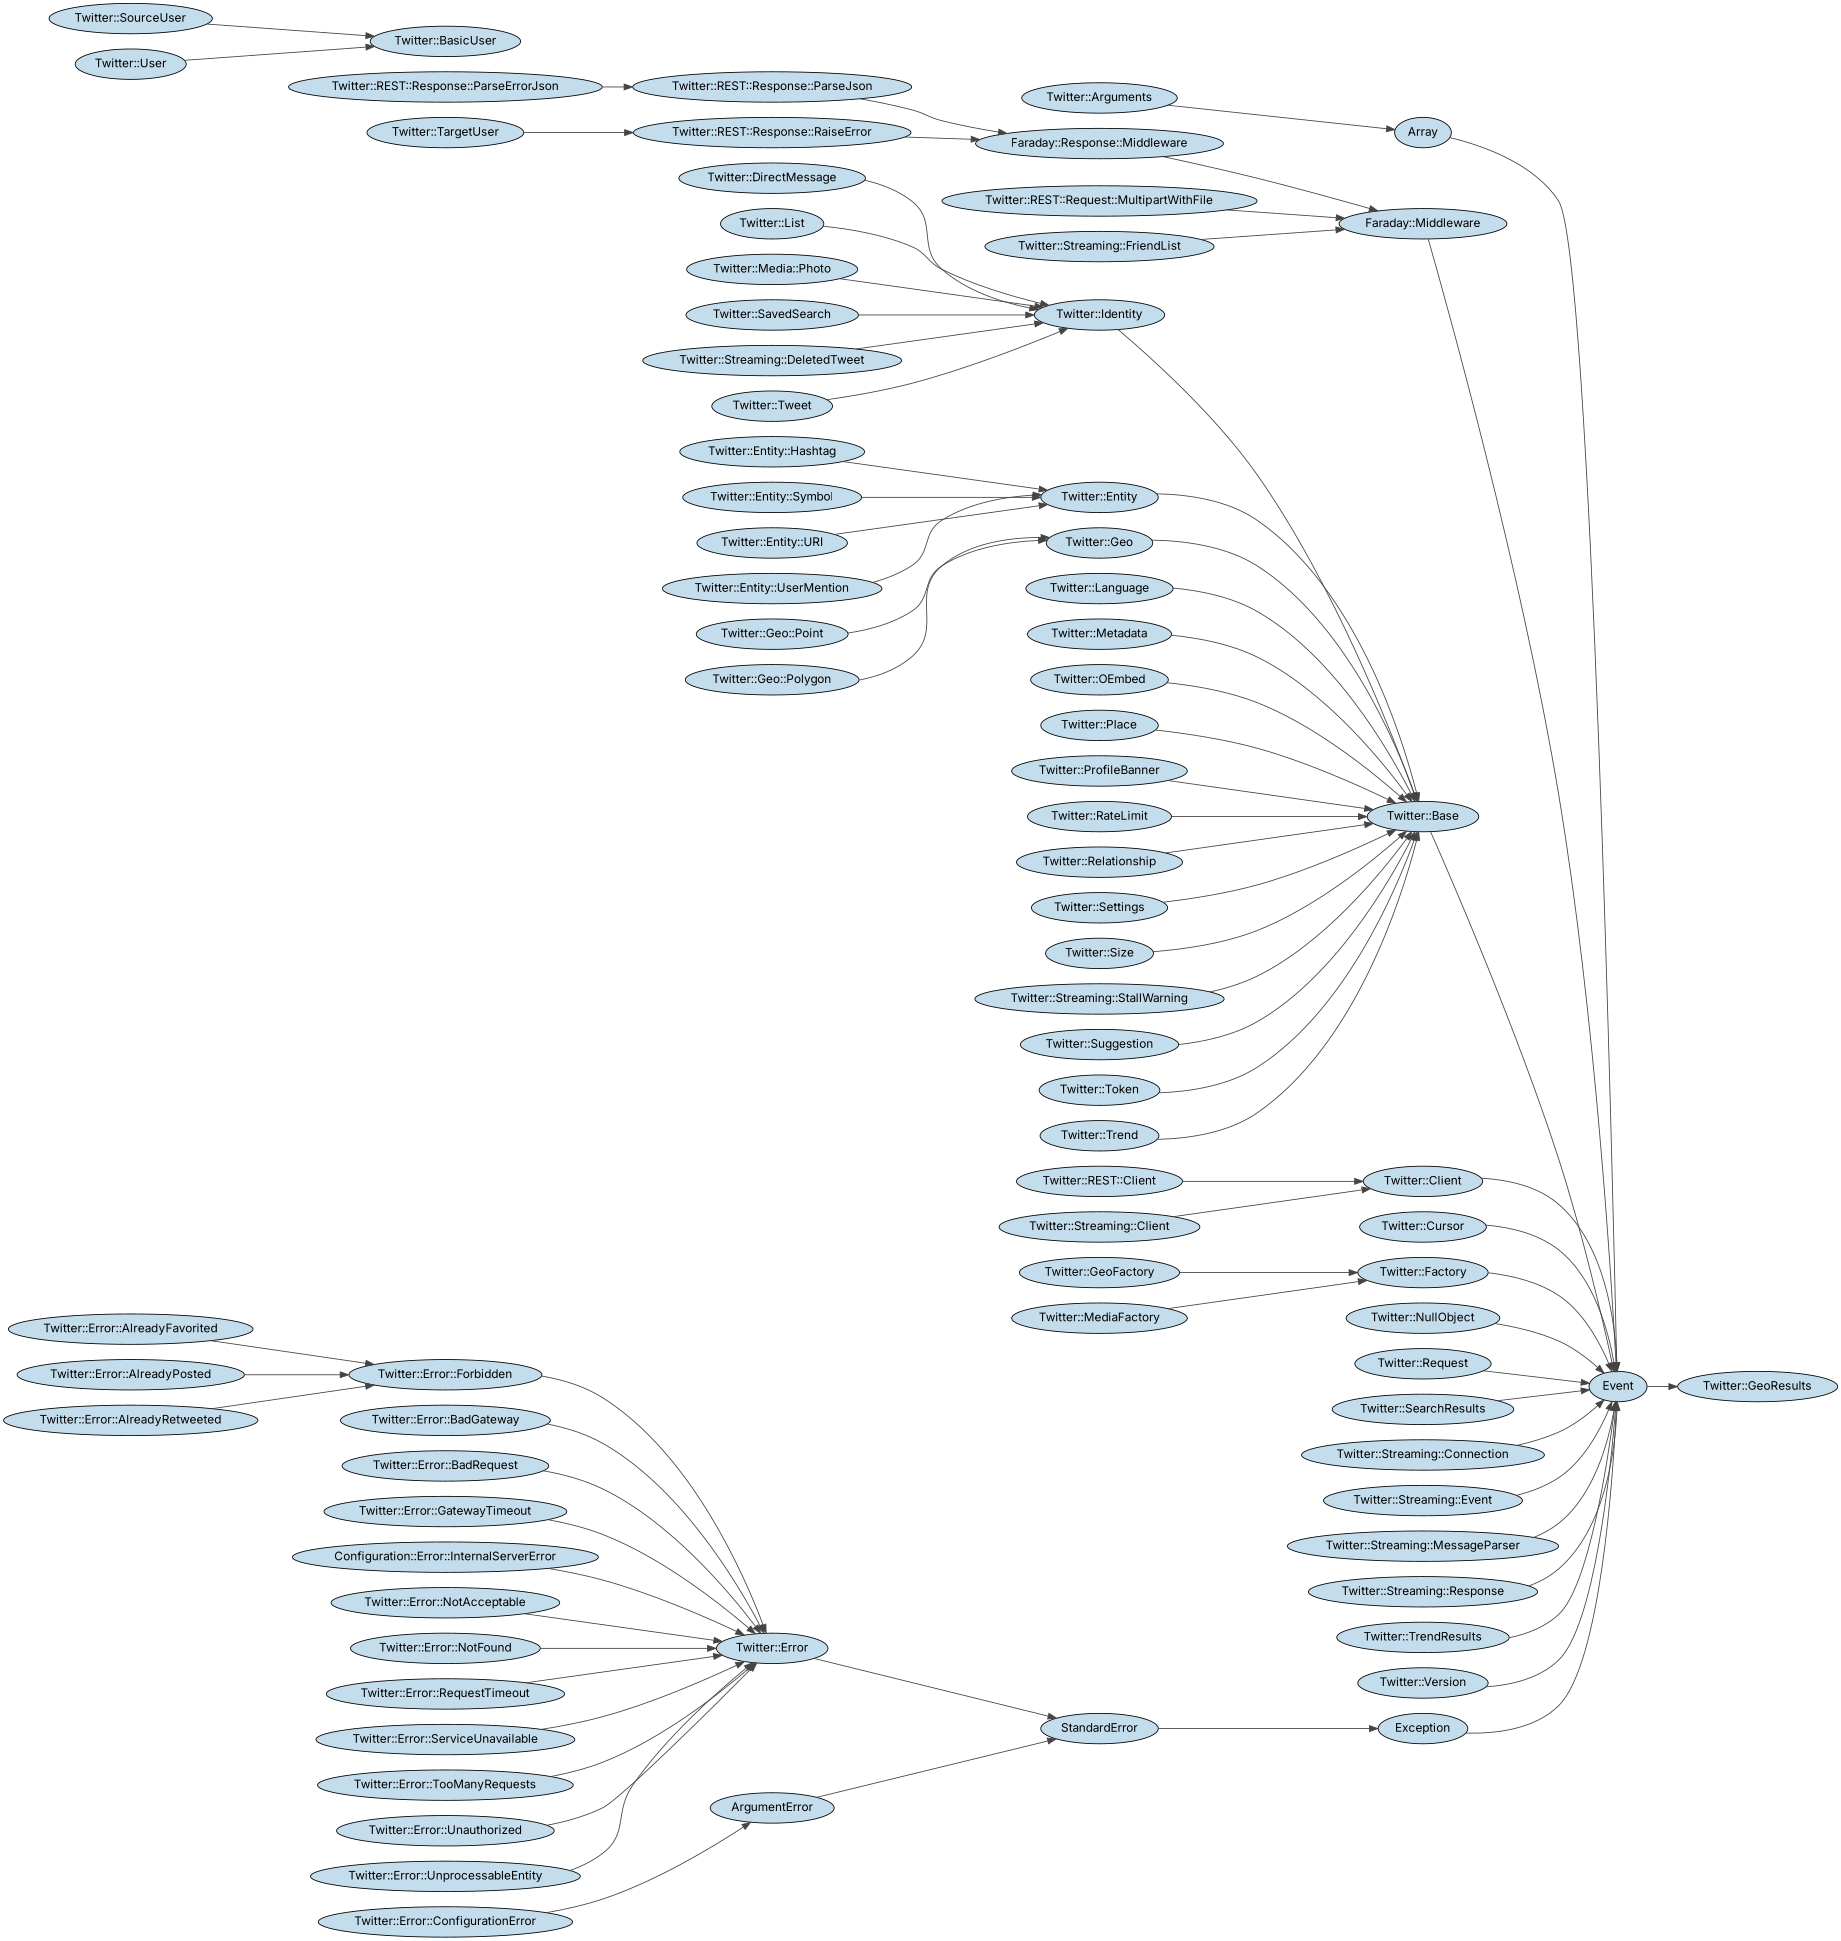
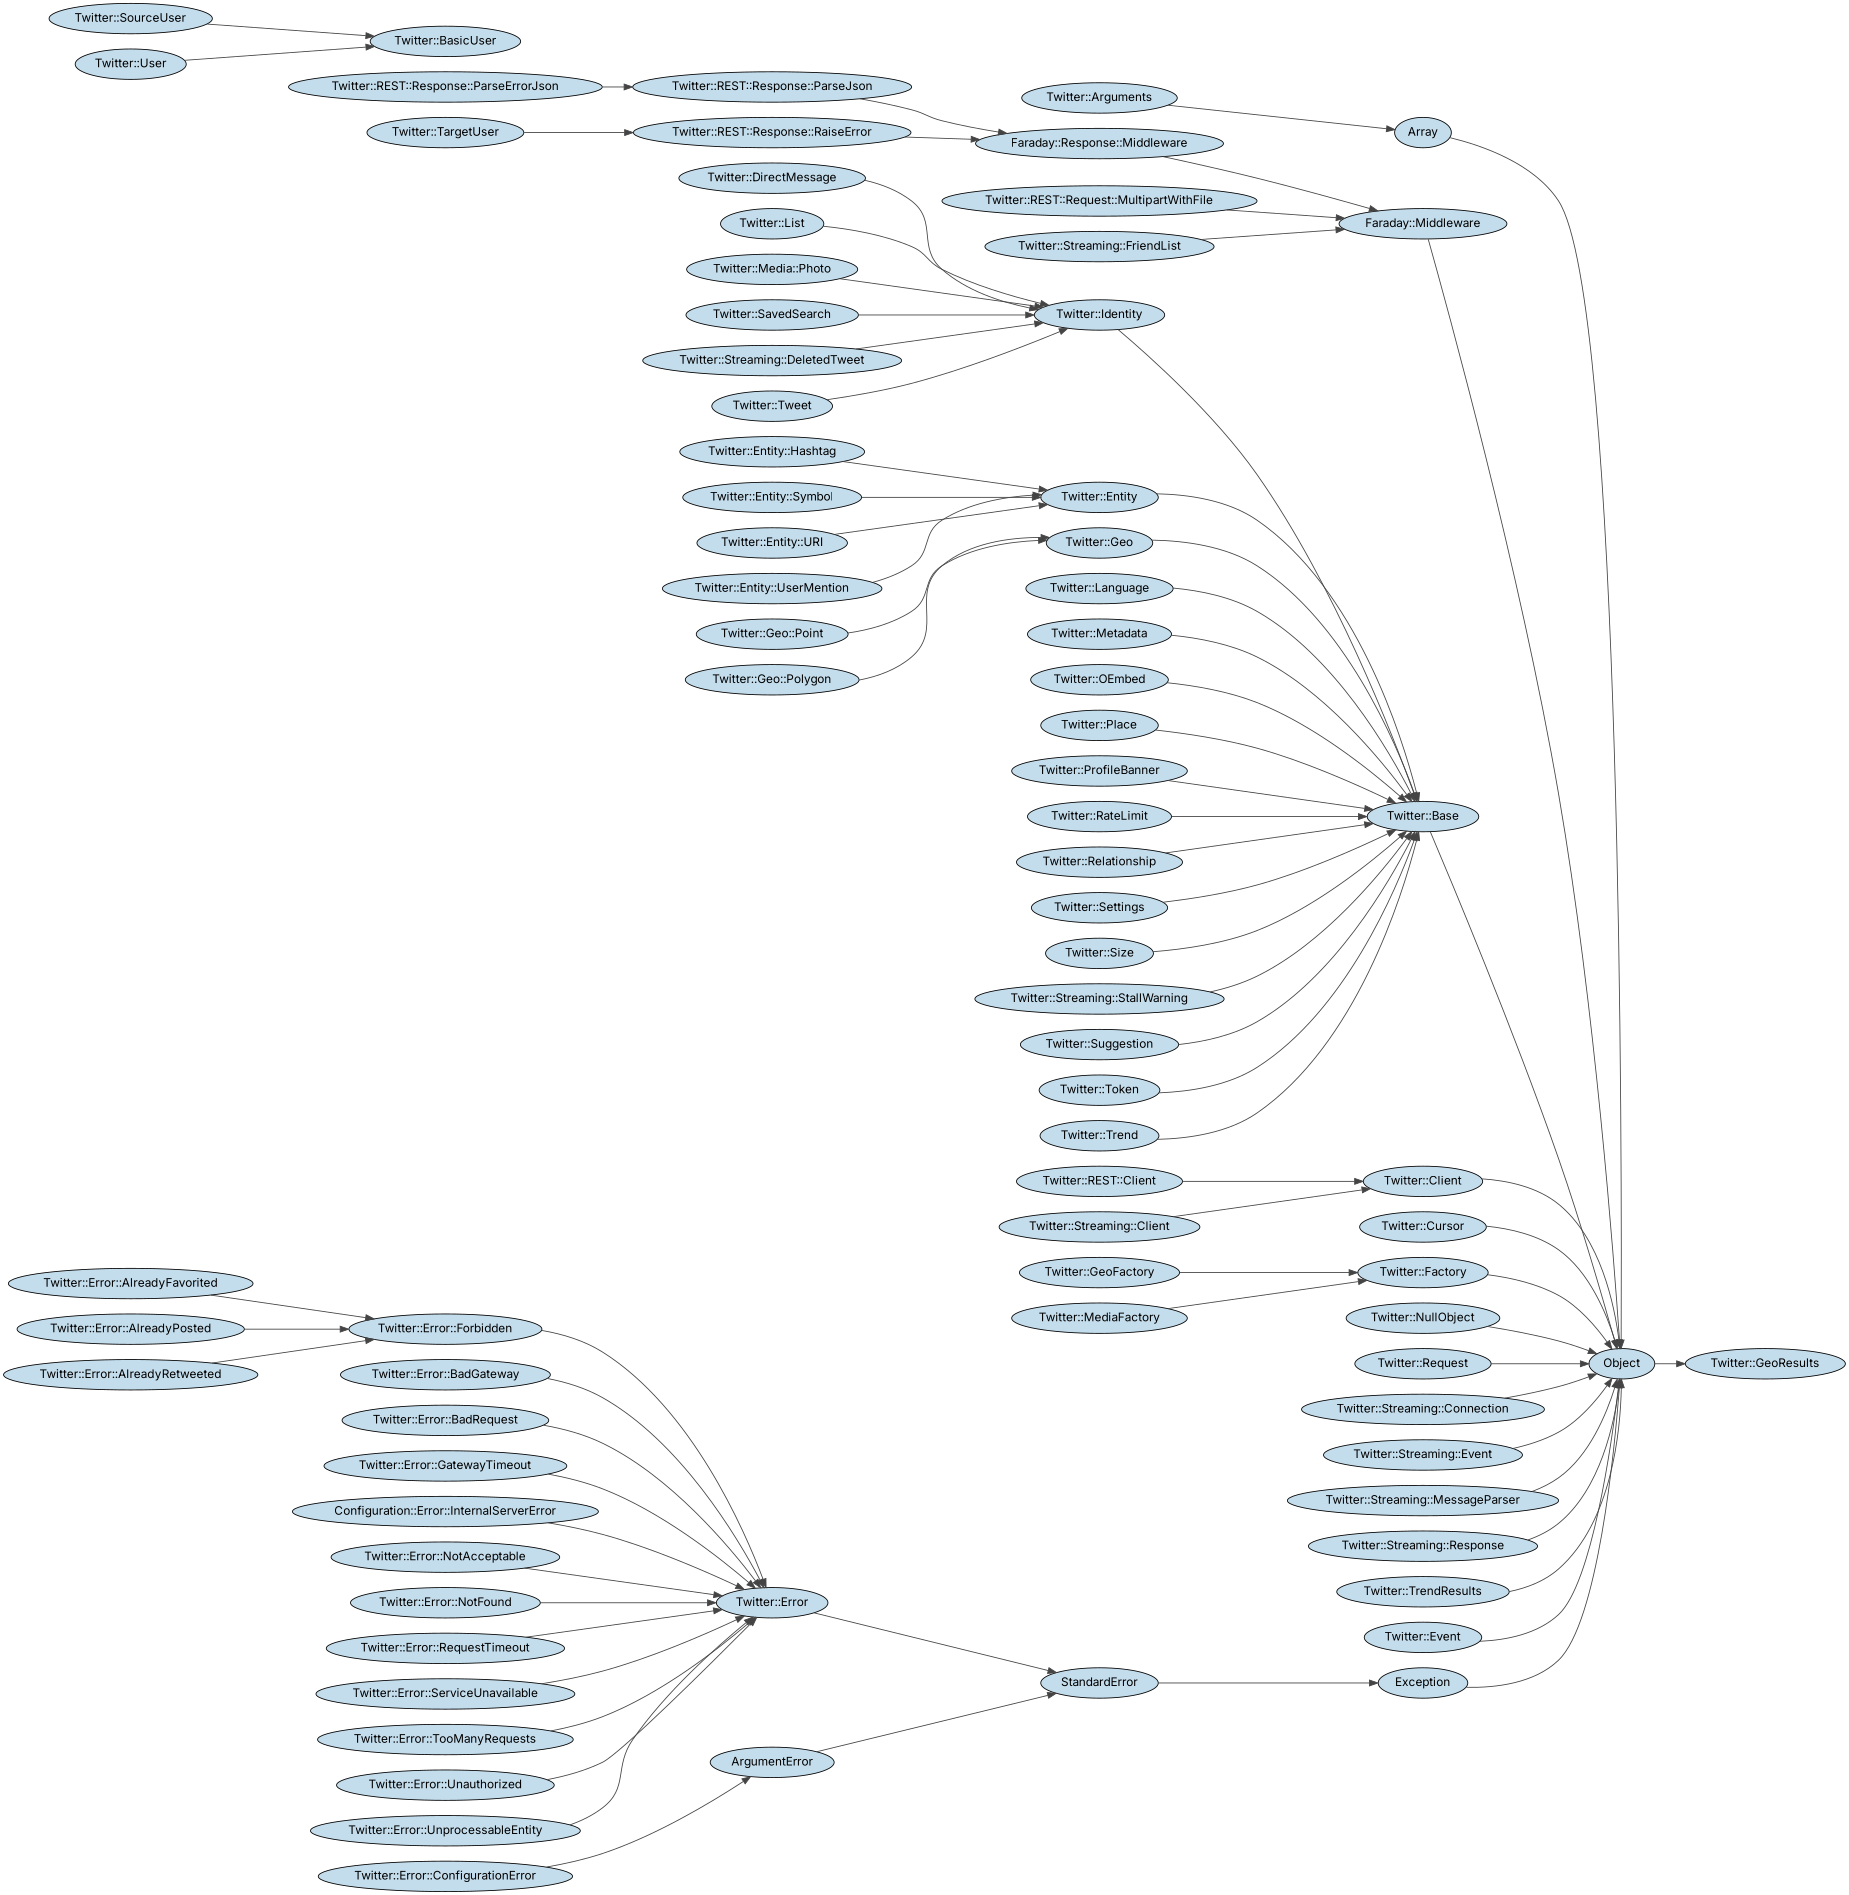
(1618, 1387) -> (1622, 1364)
(1423, 1409) -> none
(1423, 1683) -> (1423, 1637)
